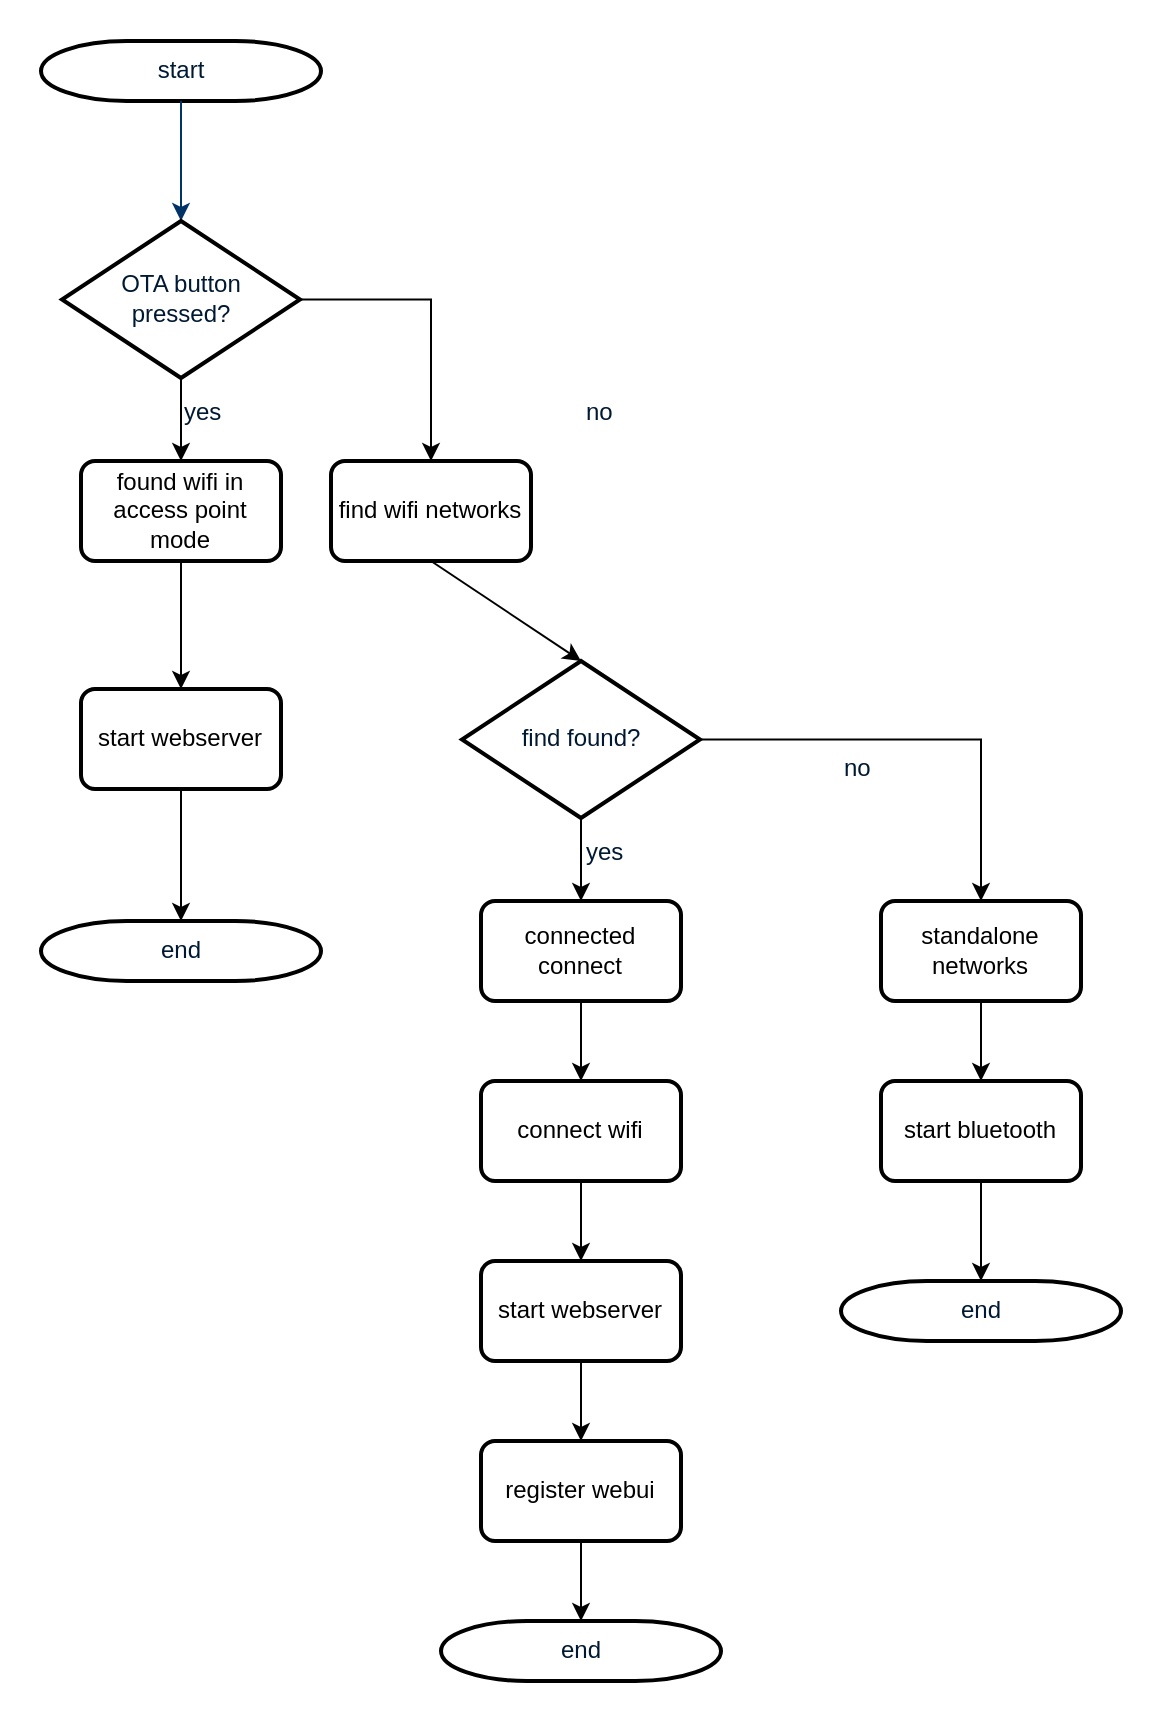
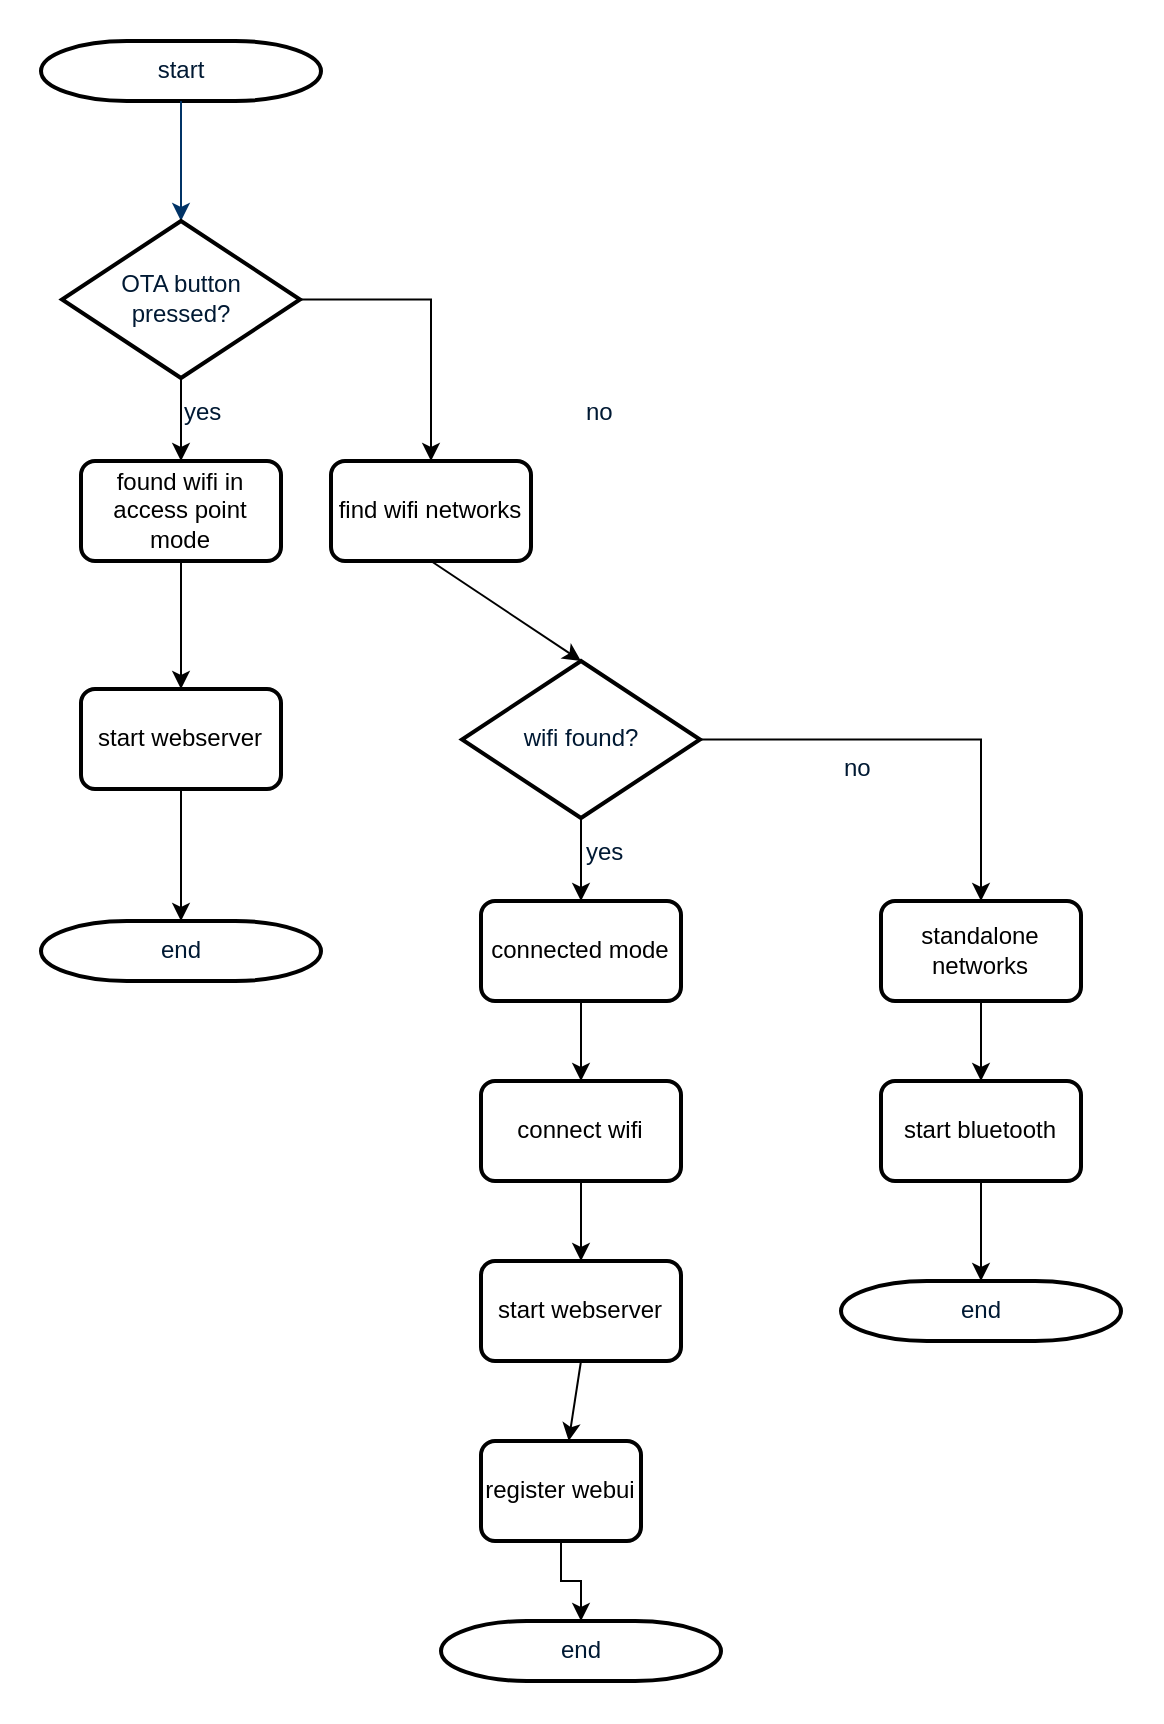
(582, 739) -> (582, 739)
(581, 951) -> (581, 951)
(581, 1491) -> (561, 1491)
